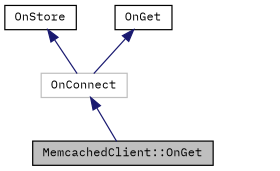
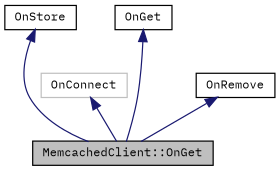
(110, 56) -> (138, 92)
(66, 57) -> (34, 104)
none -> (236, 85)
